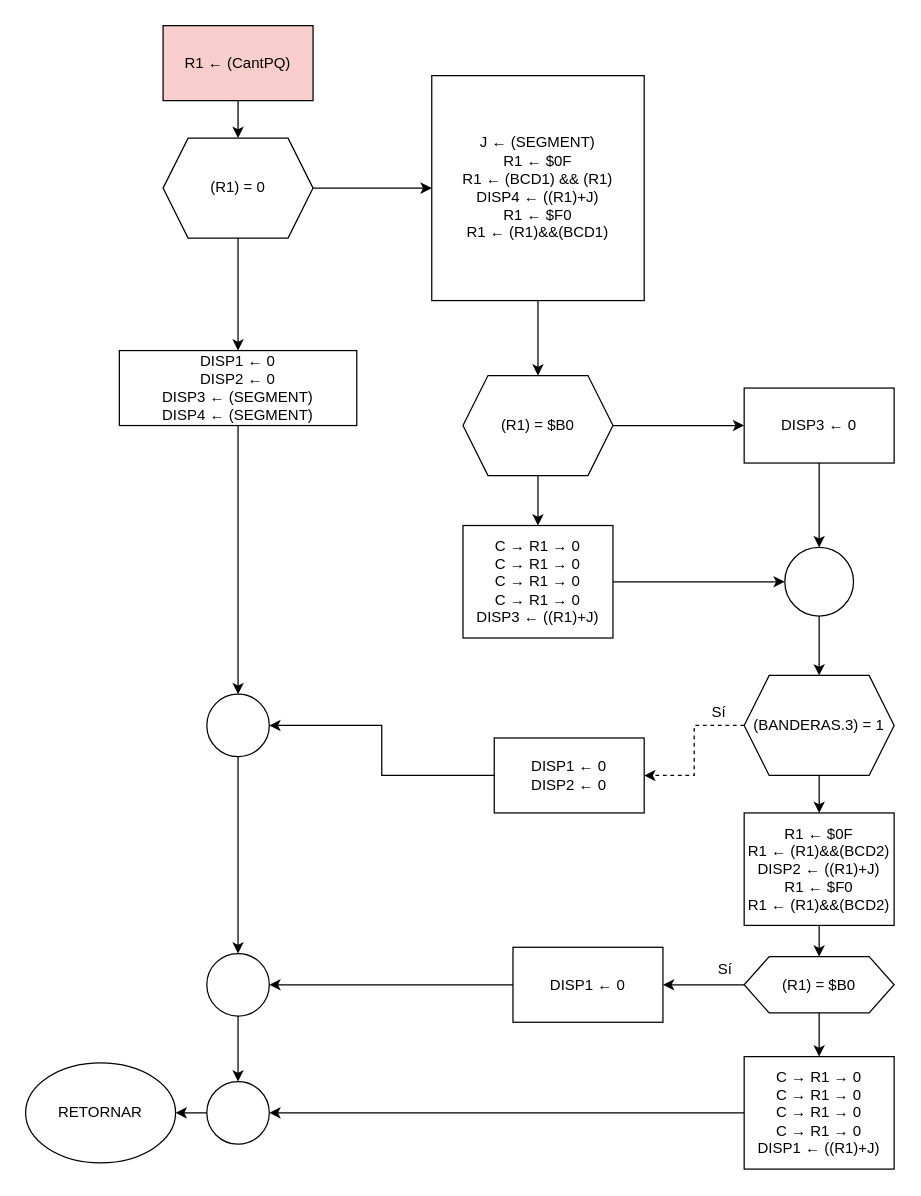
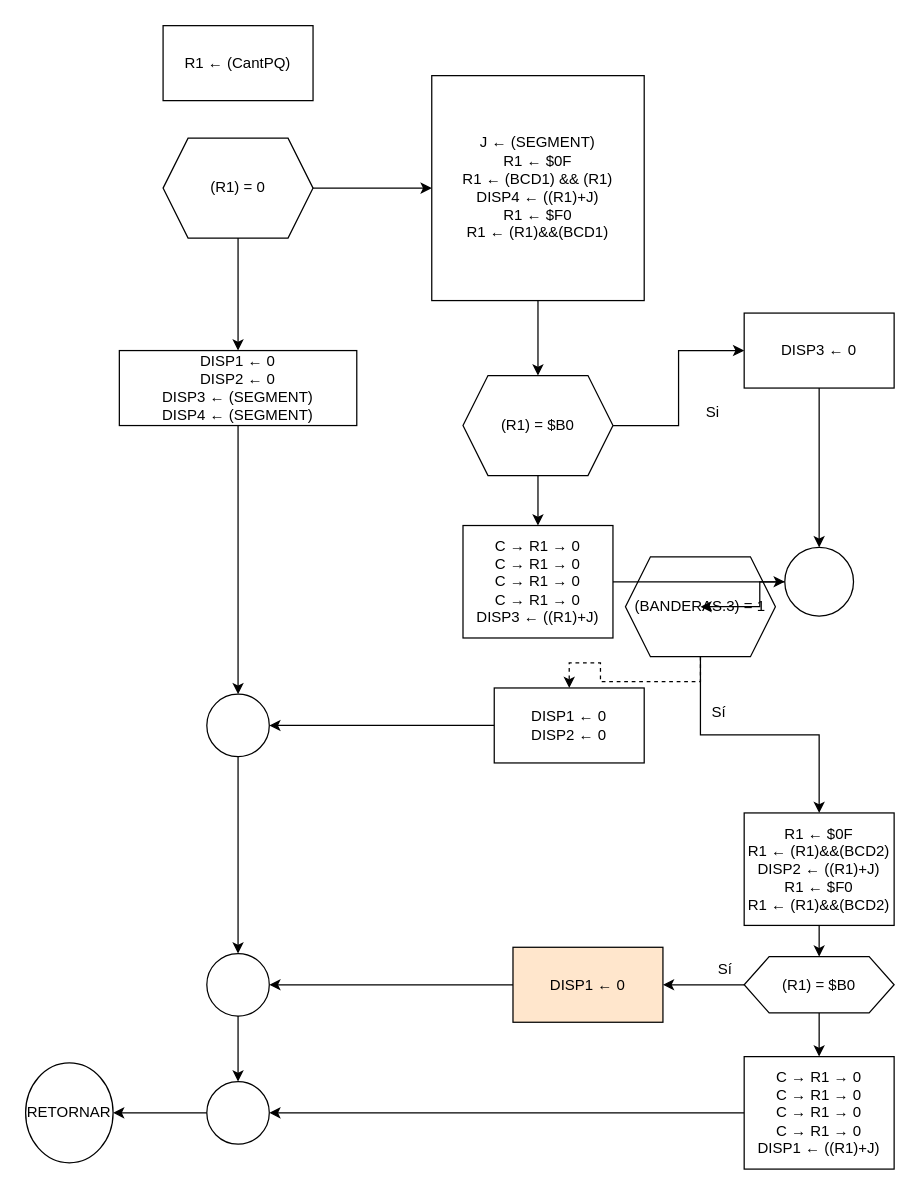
(238, 63) -> (238, 63)
(238, 124) -> none
none -> (713, 413)
(819, 426) -> (819, 351)
(819, 726) -> (701, 607)
(569, 776) -> (569, 726)
(588, 985) -> (588, 985)
(101, 1113) -> (69, 1113)
